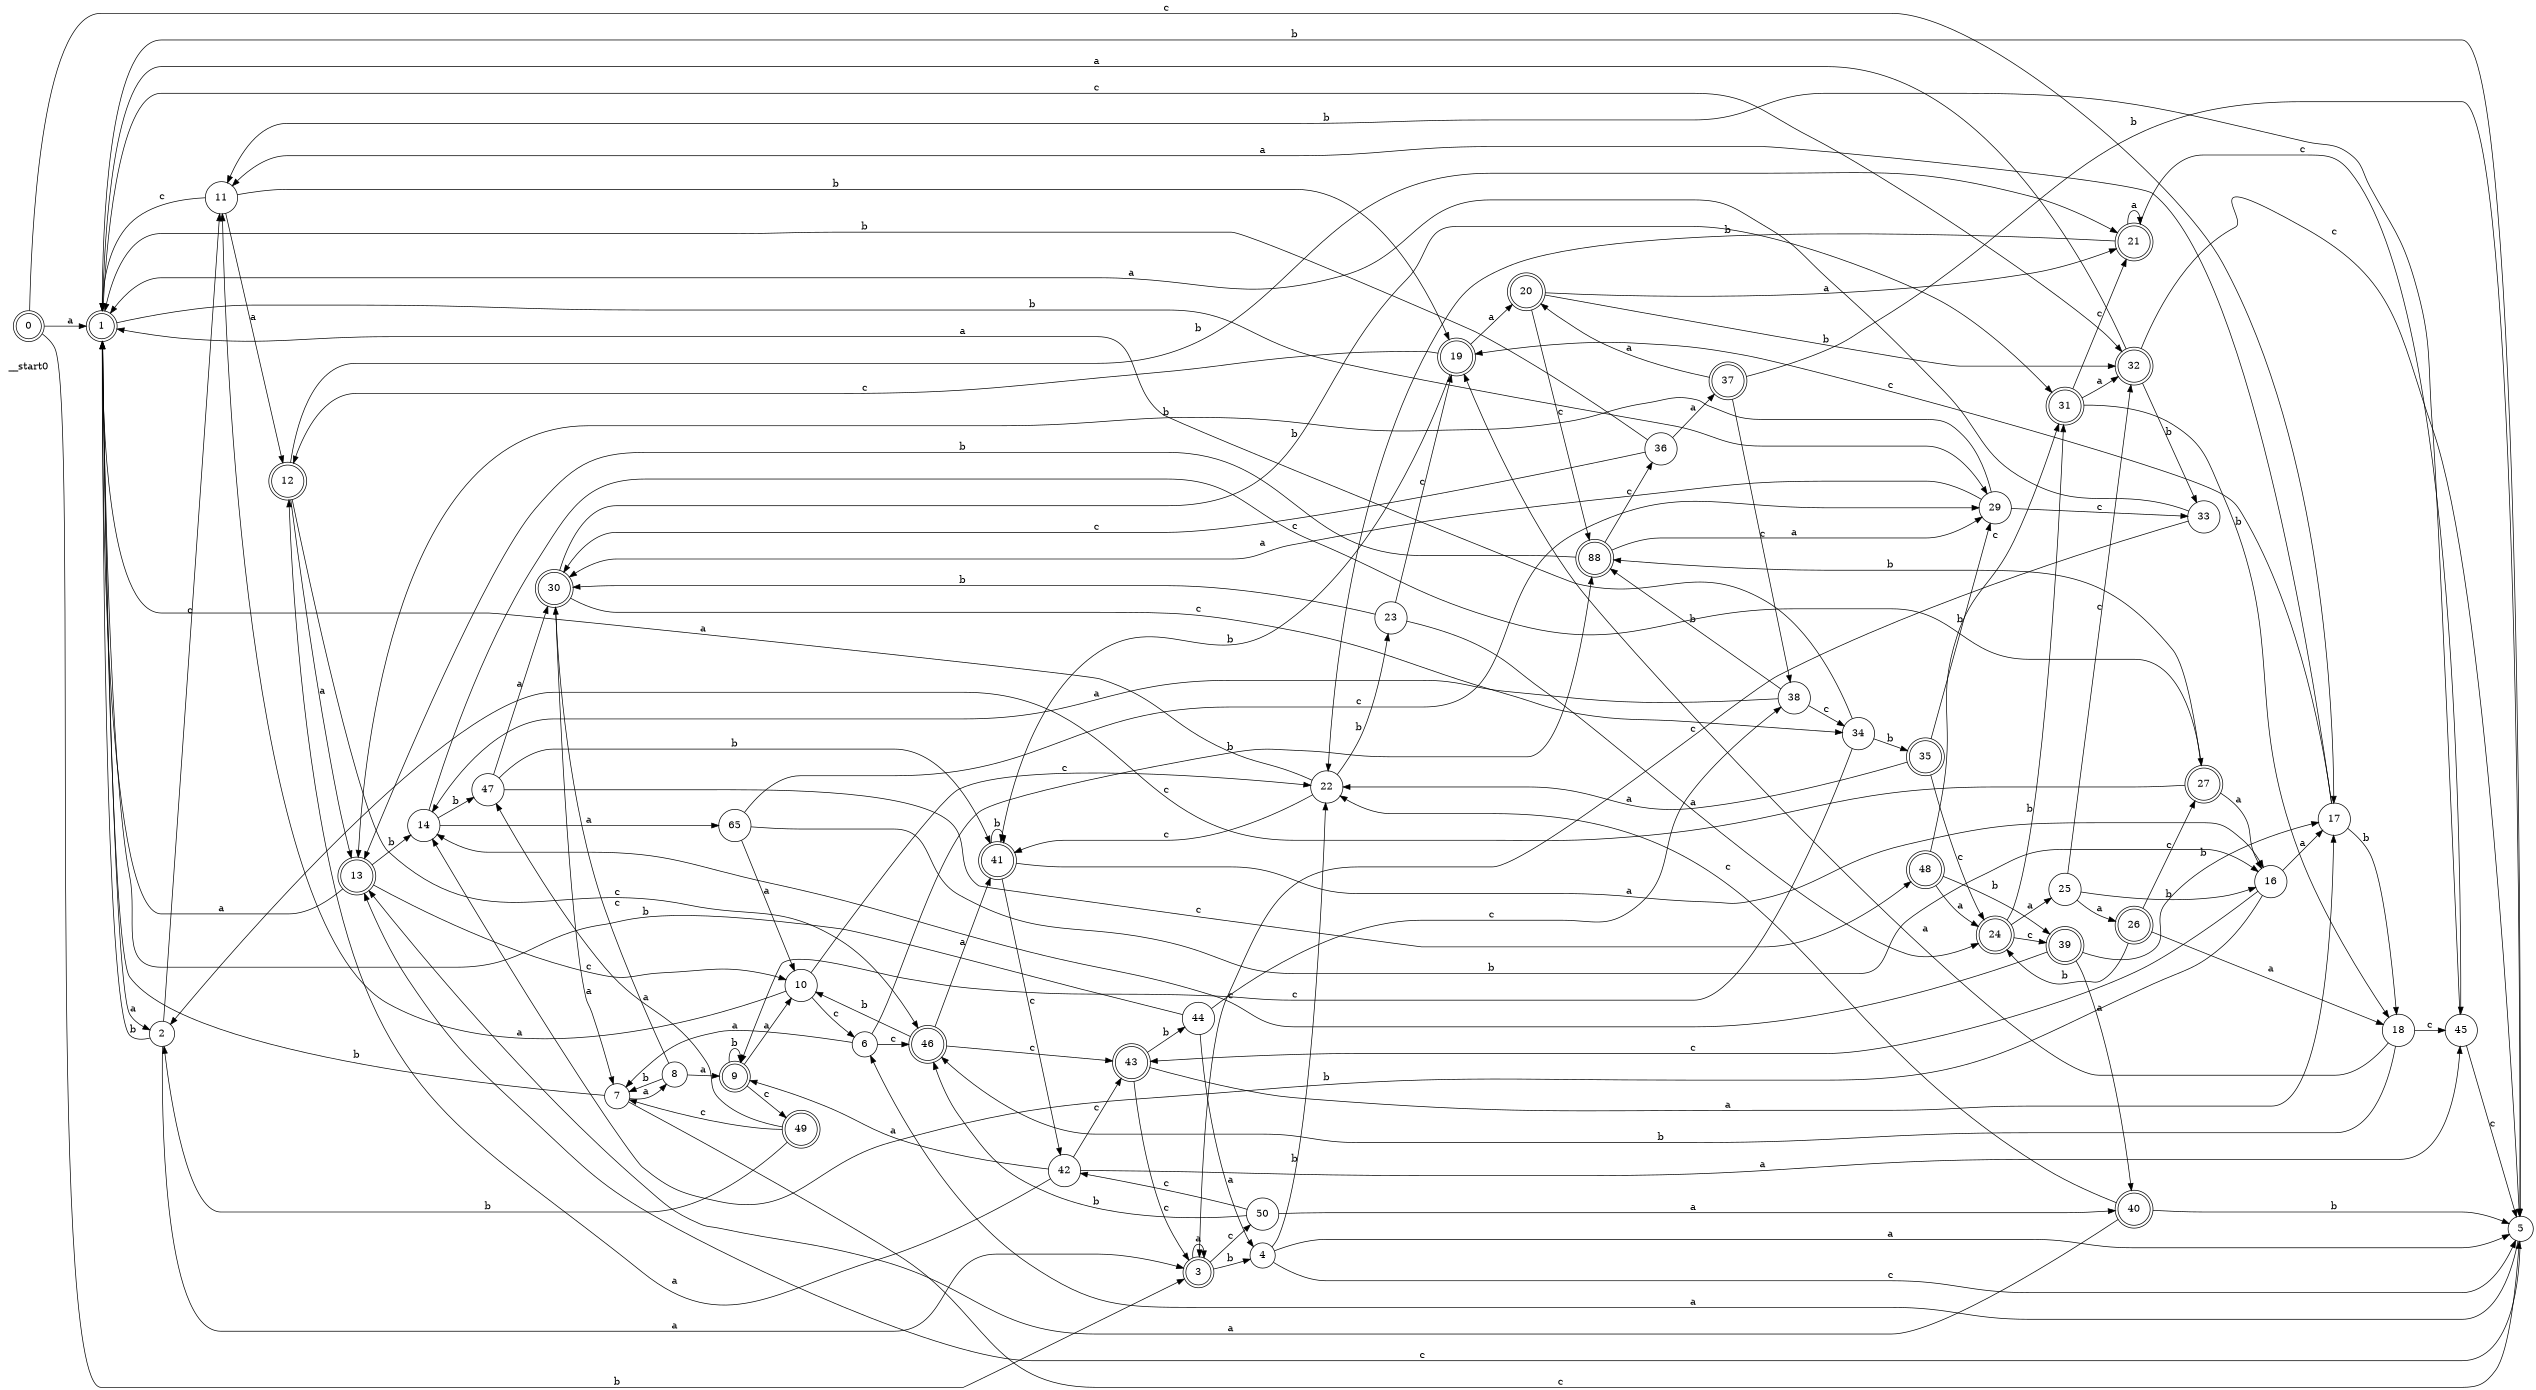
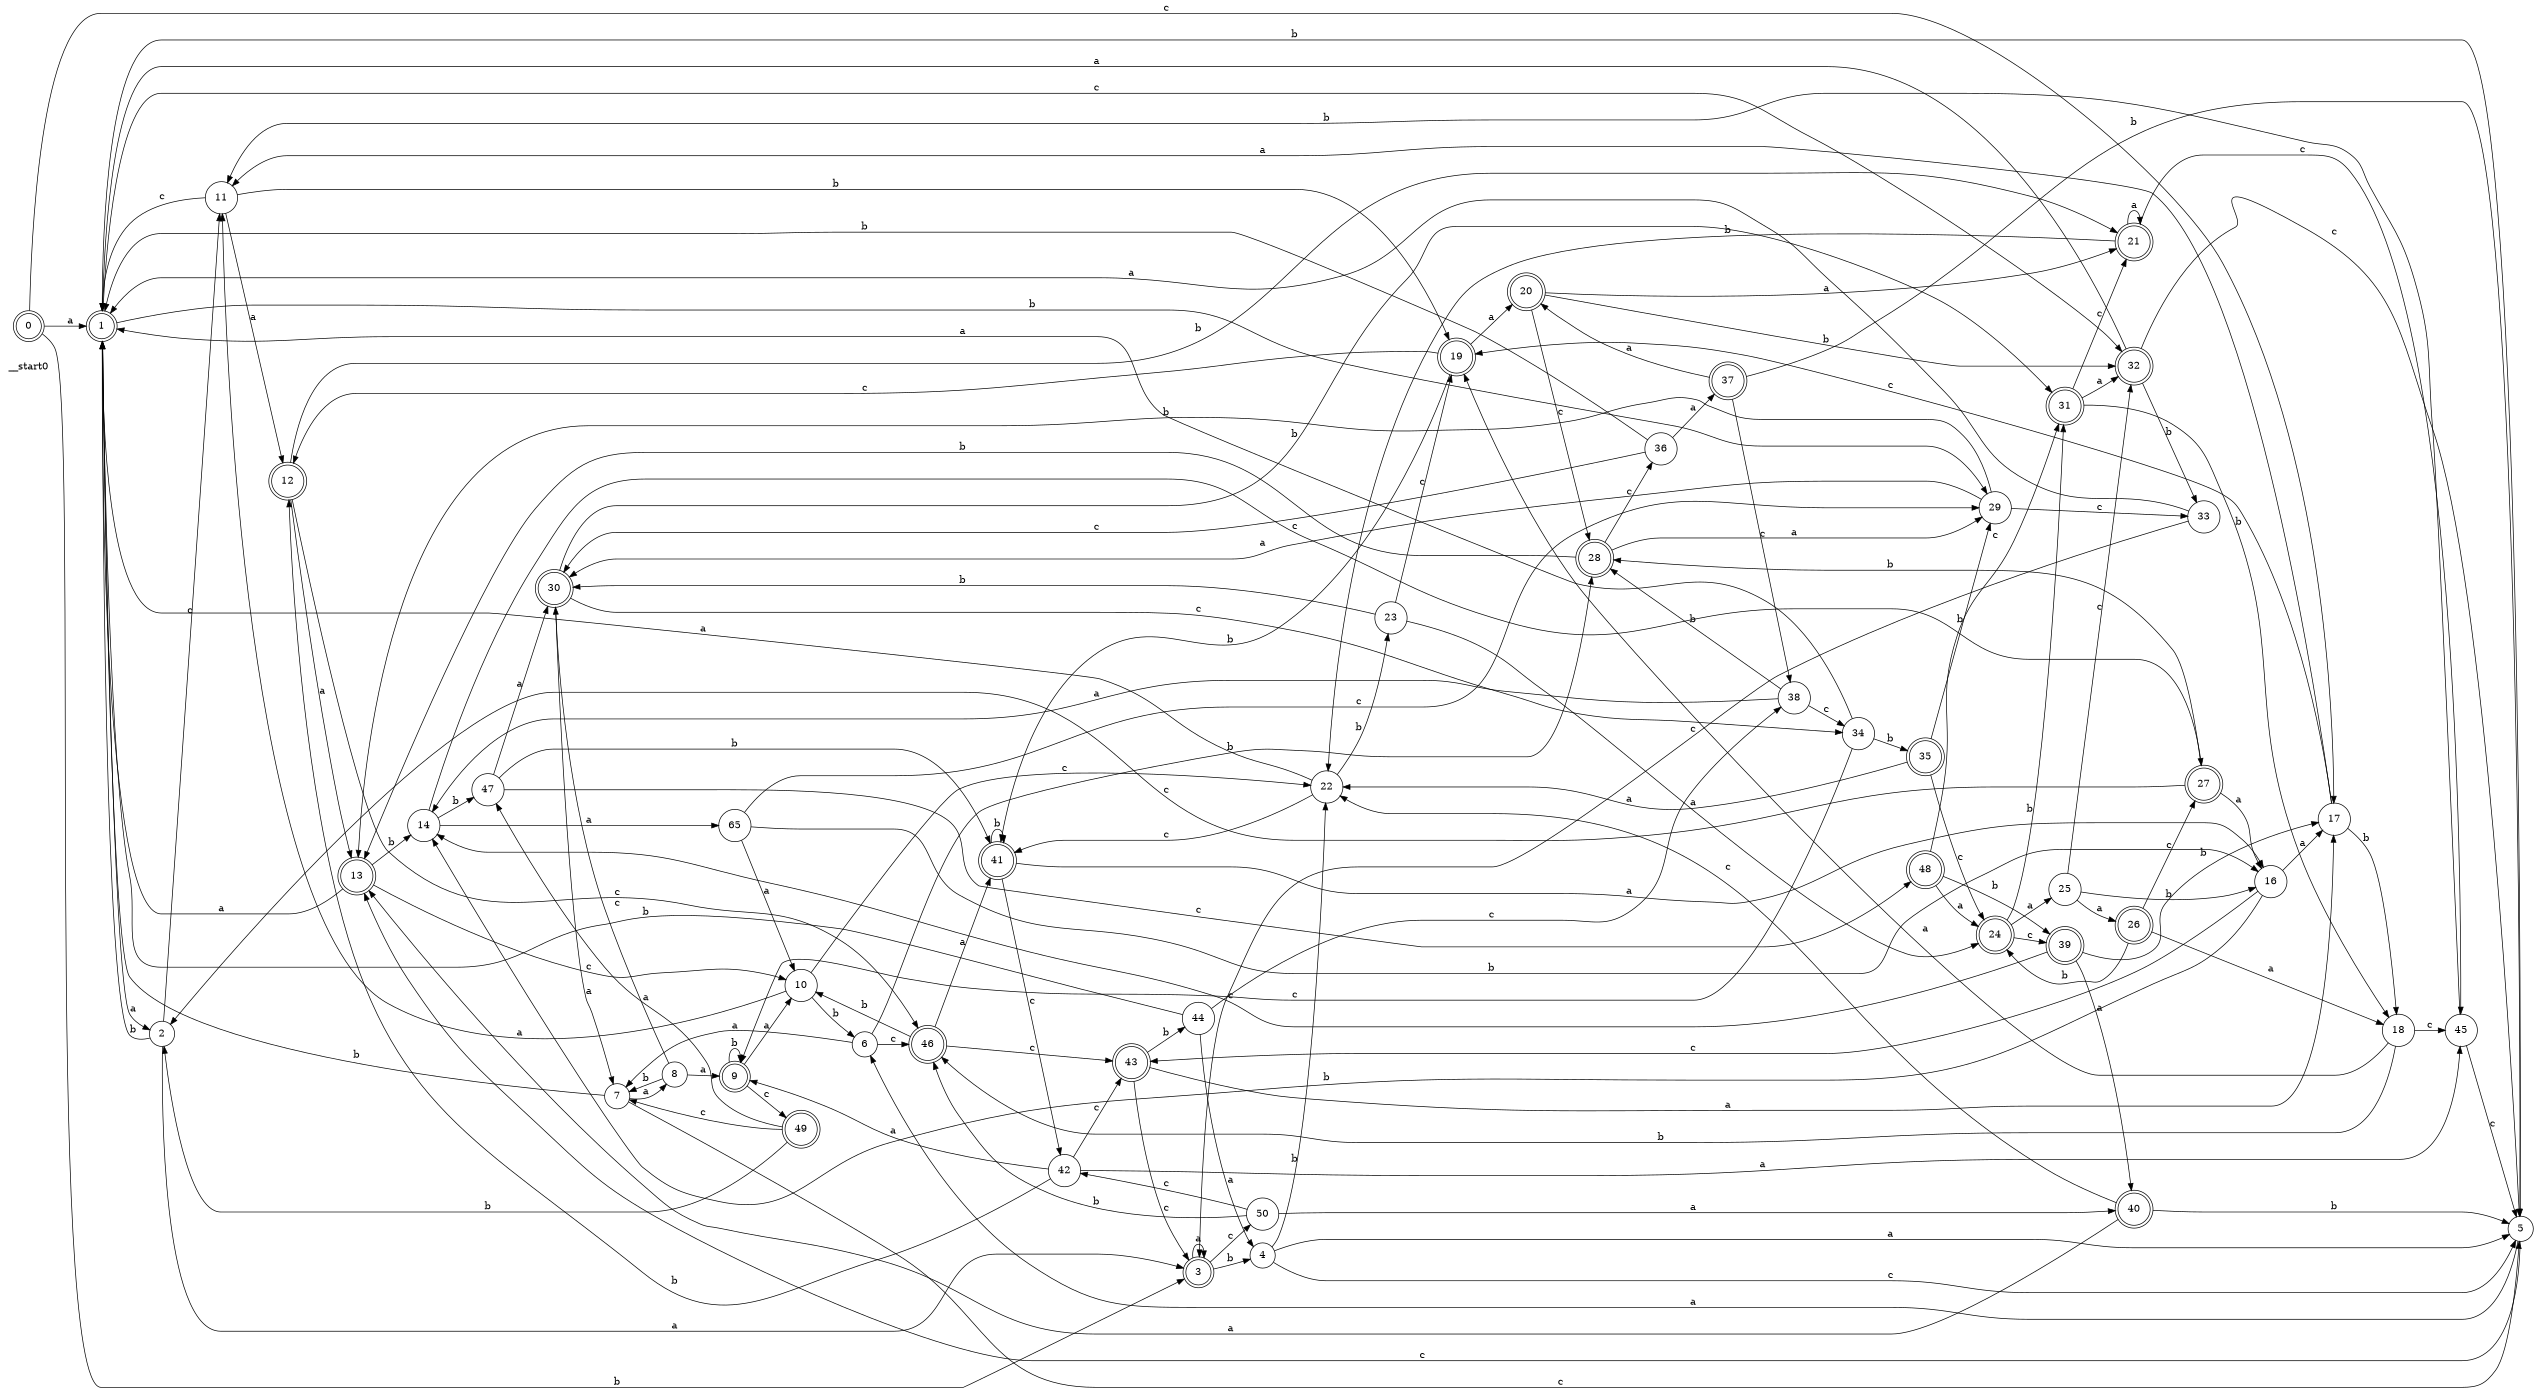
(1595, 558) -> (1595, 558)
(836, 1014) -> (836, 1014)
(675, 1281) -> (675, 1281)
